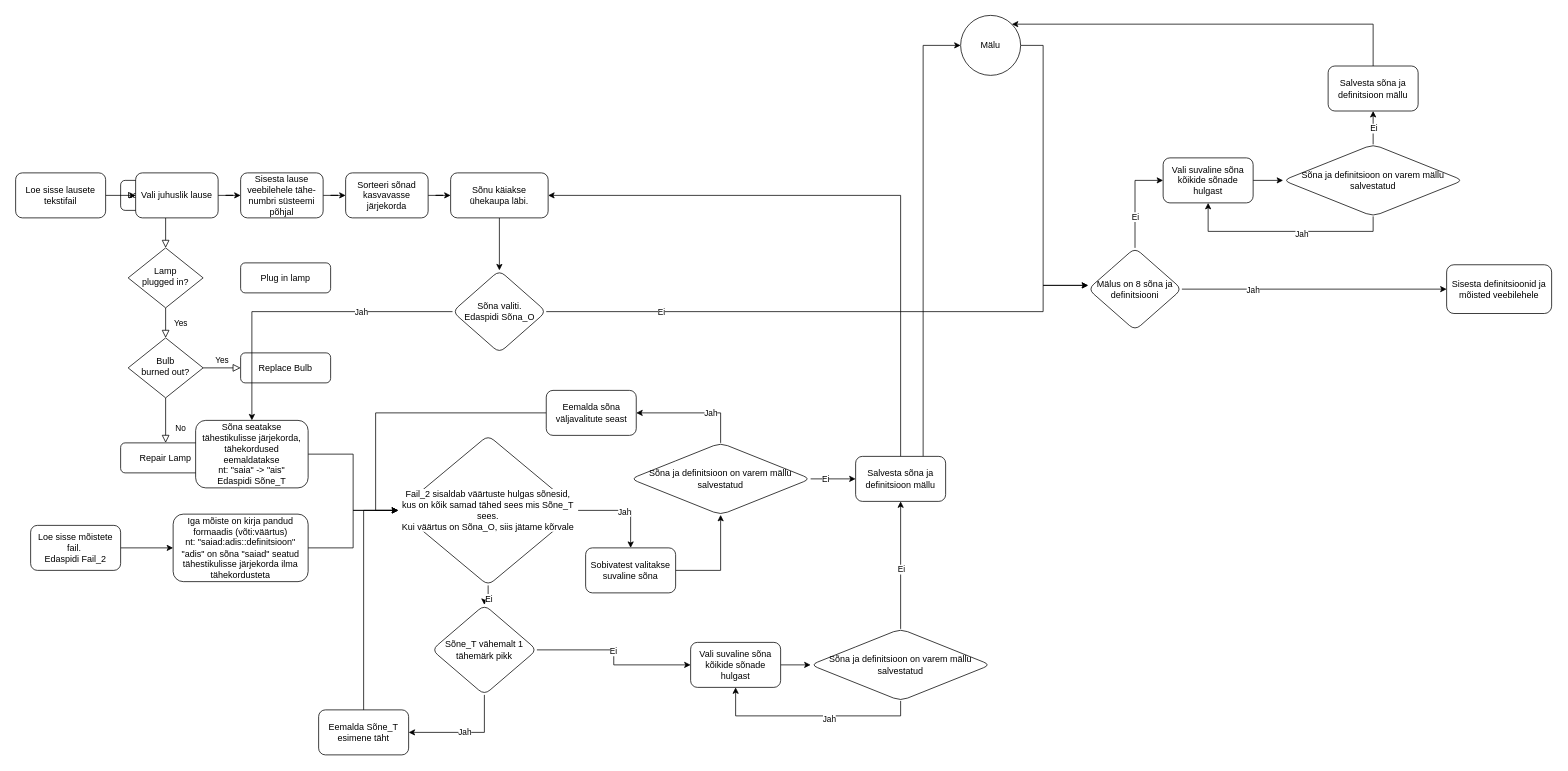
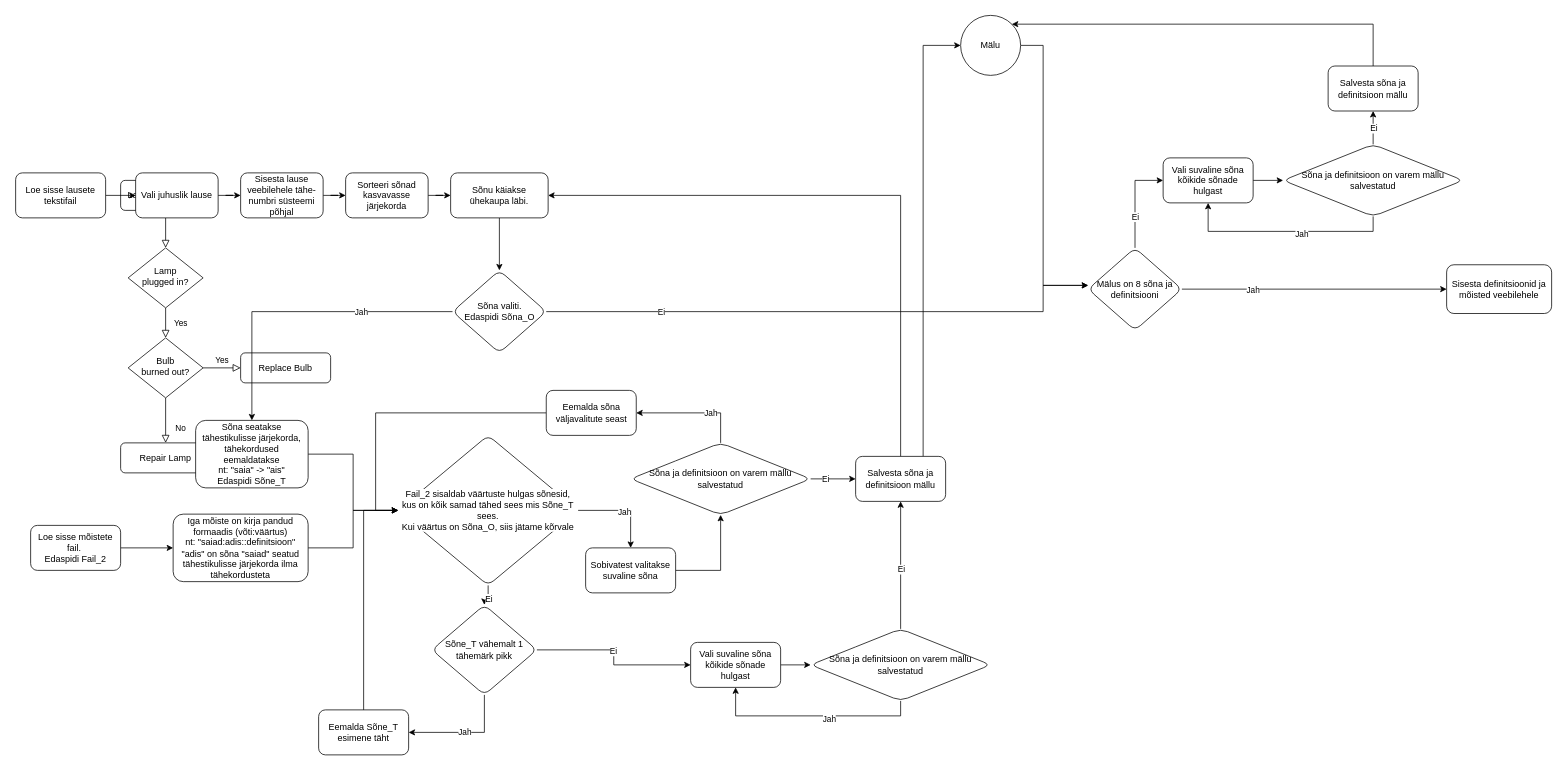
(285, 278) -> none
